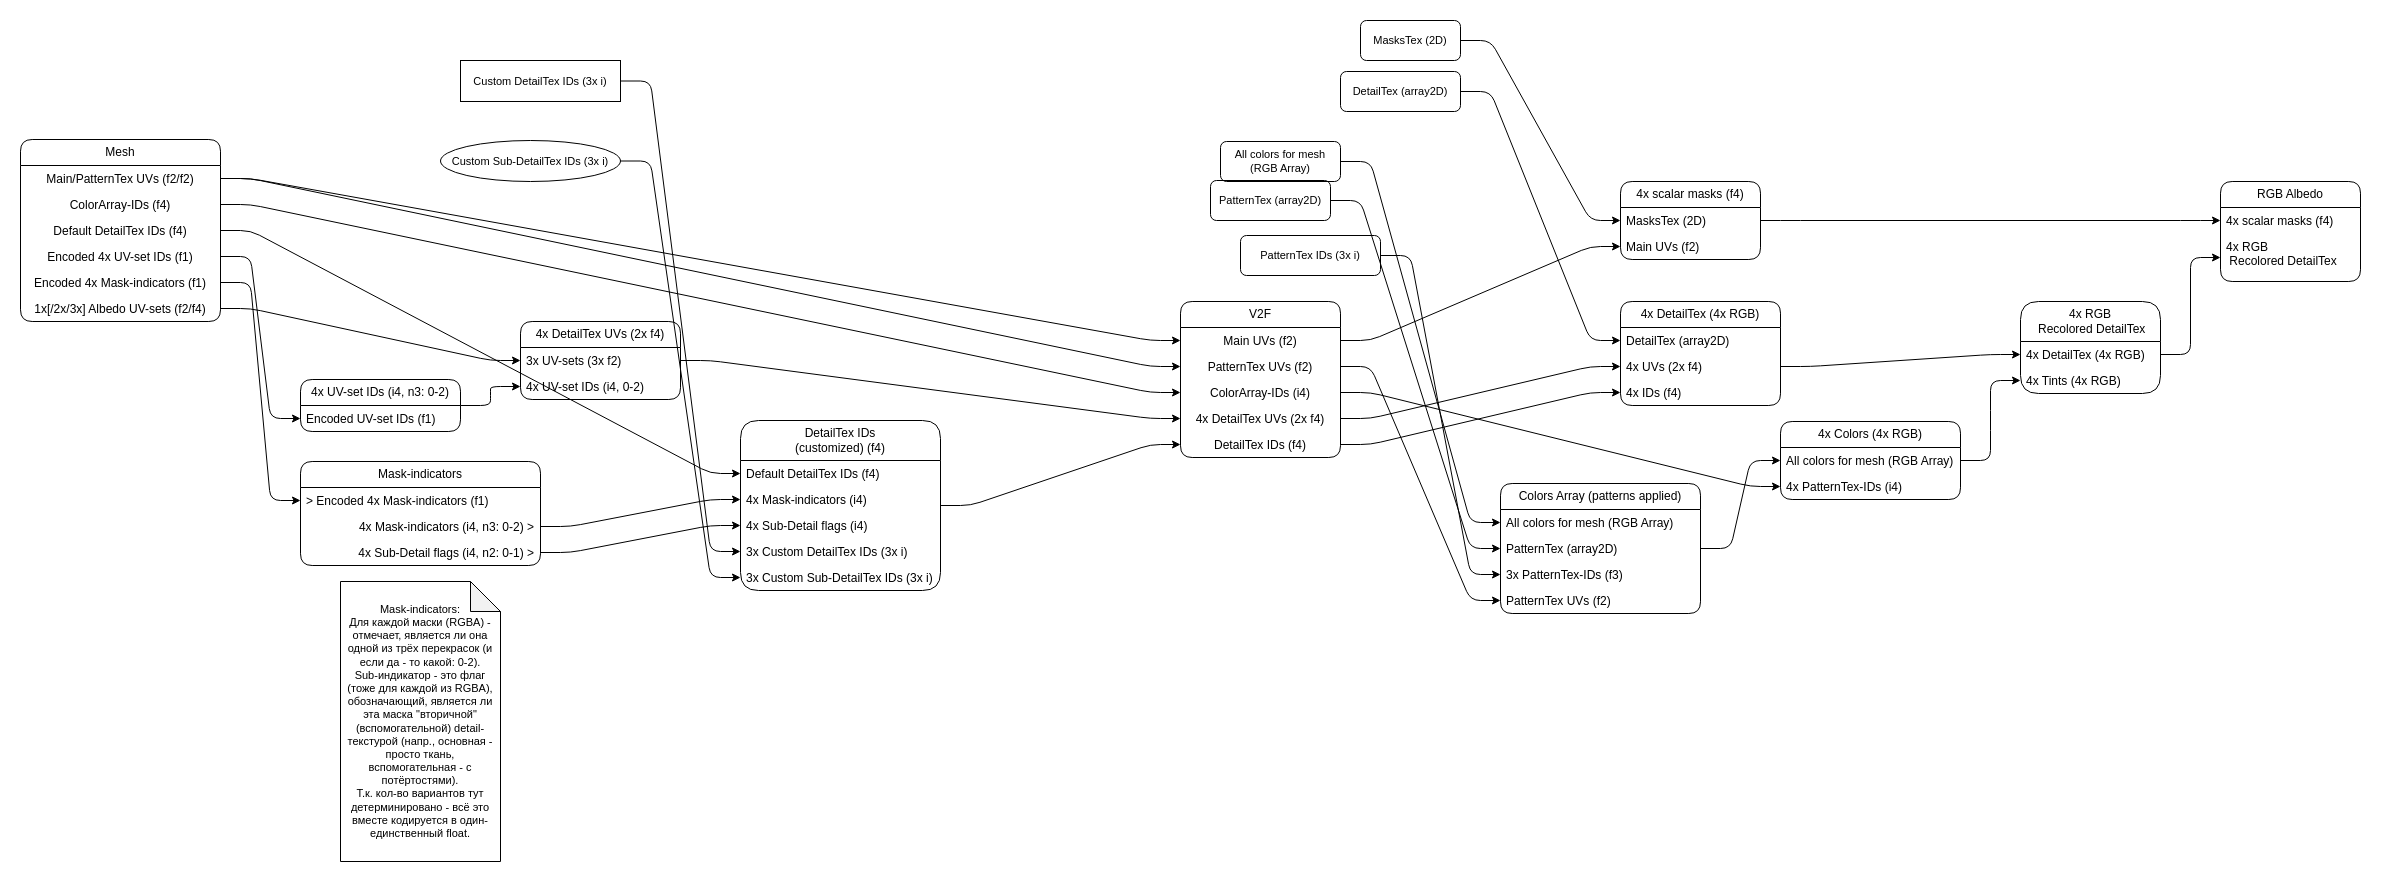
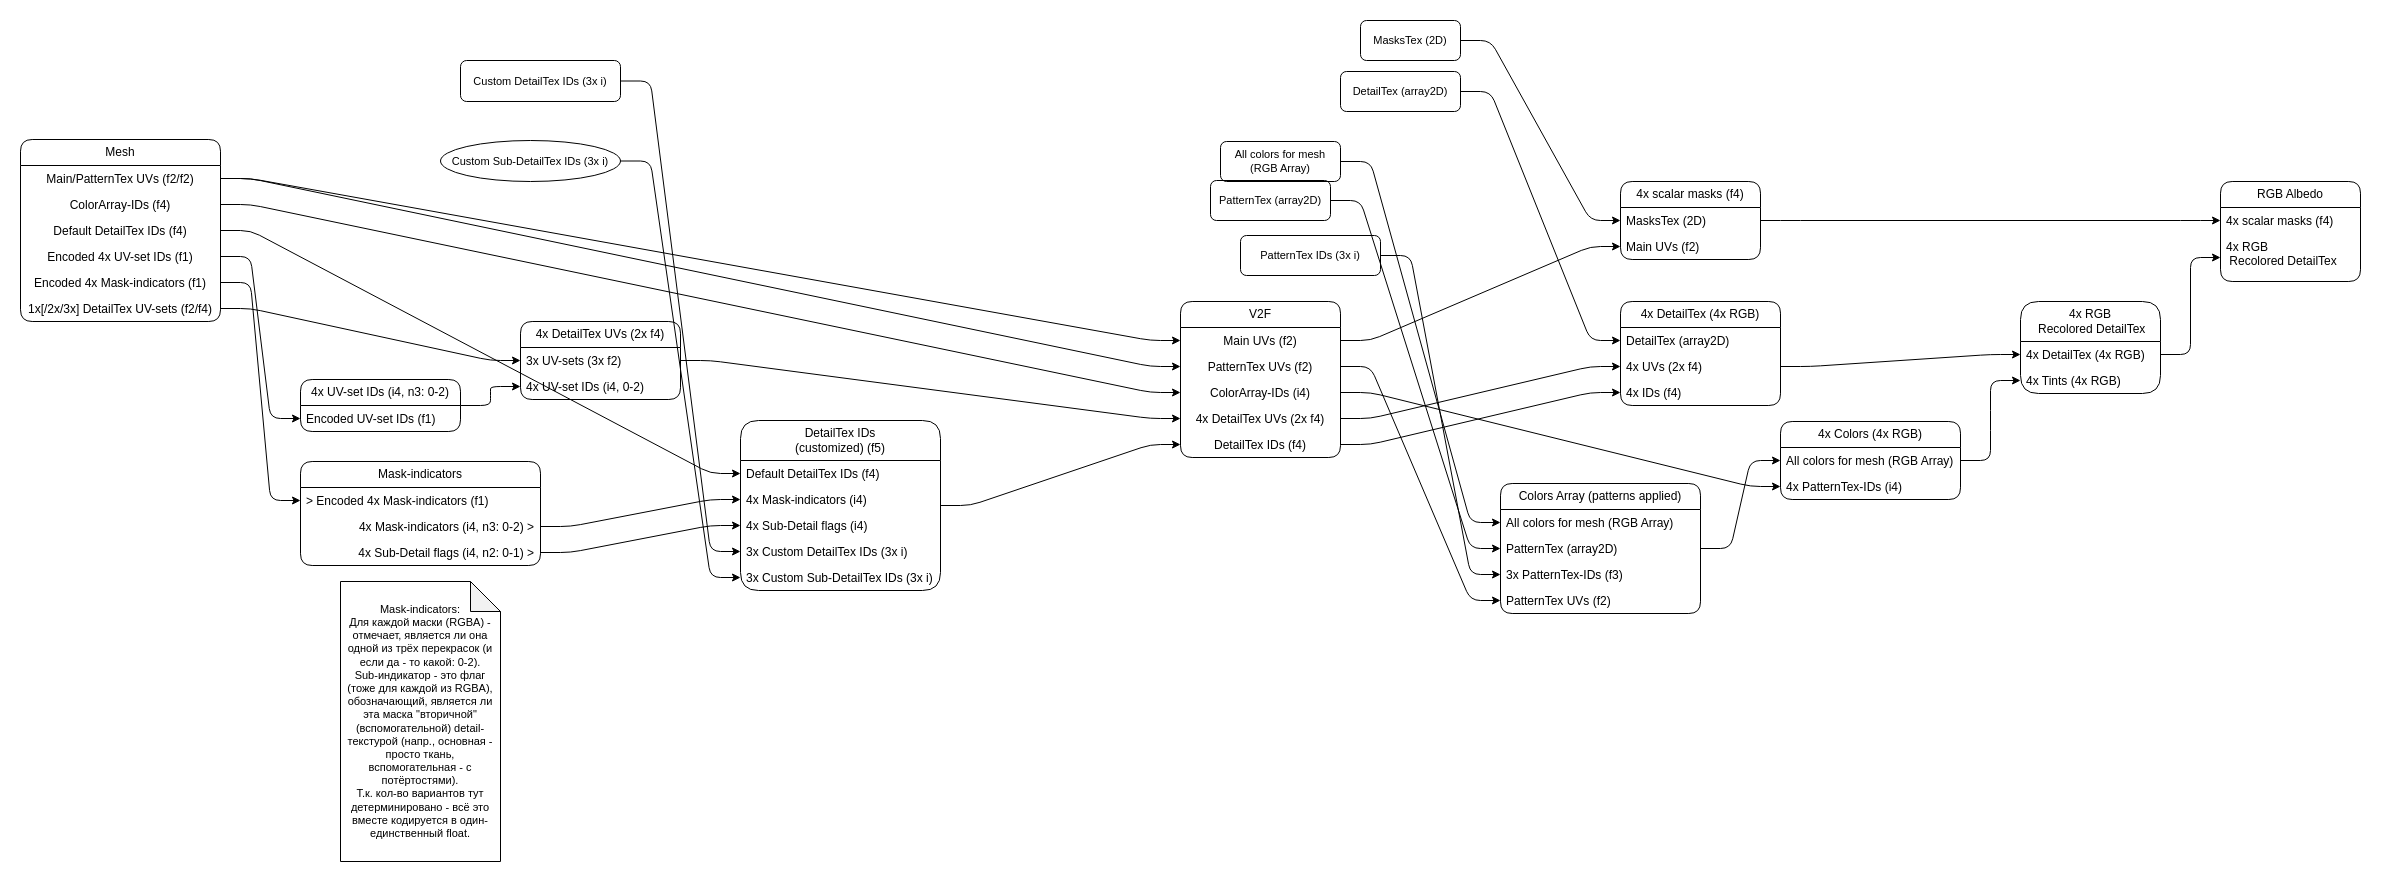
(541, 81) -> (541, 81)
(121, 317) -> (121, 317)
(841, 441) -> (841, 441)
